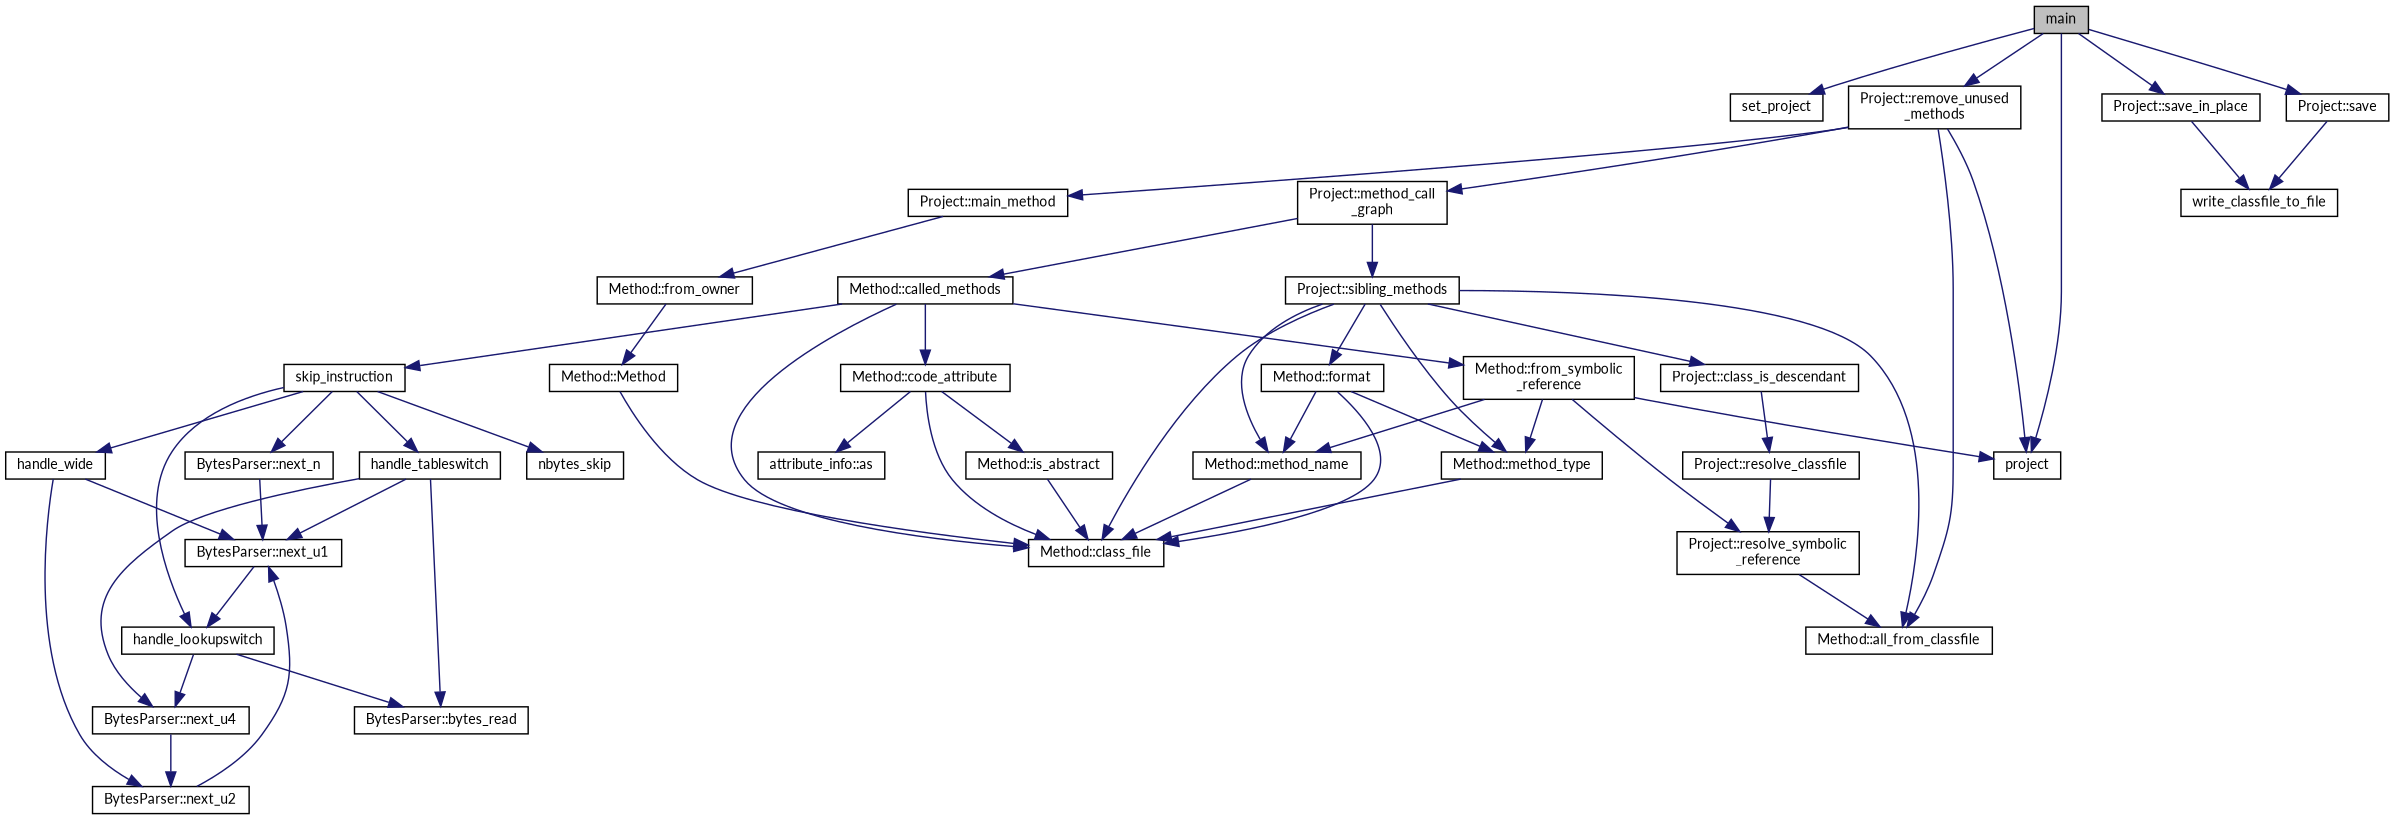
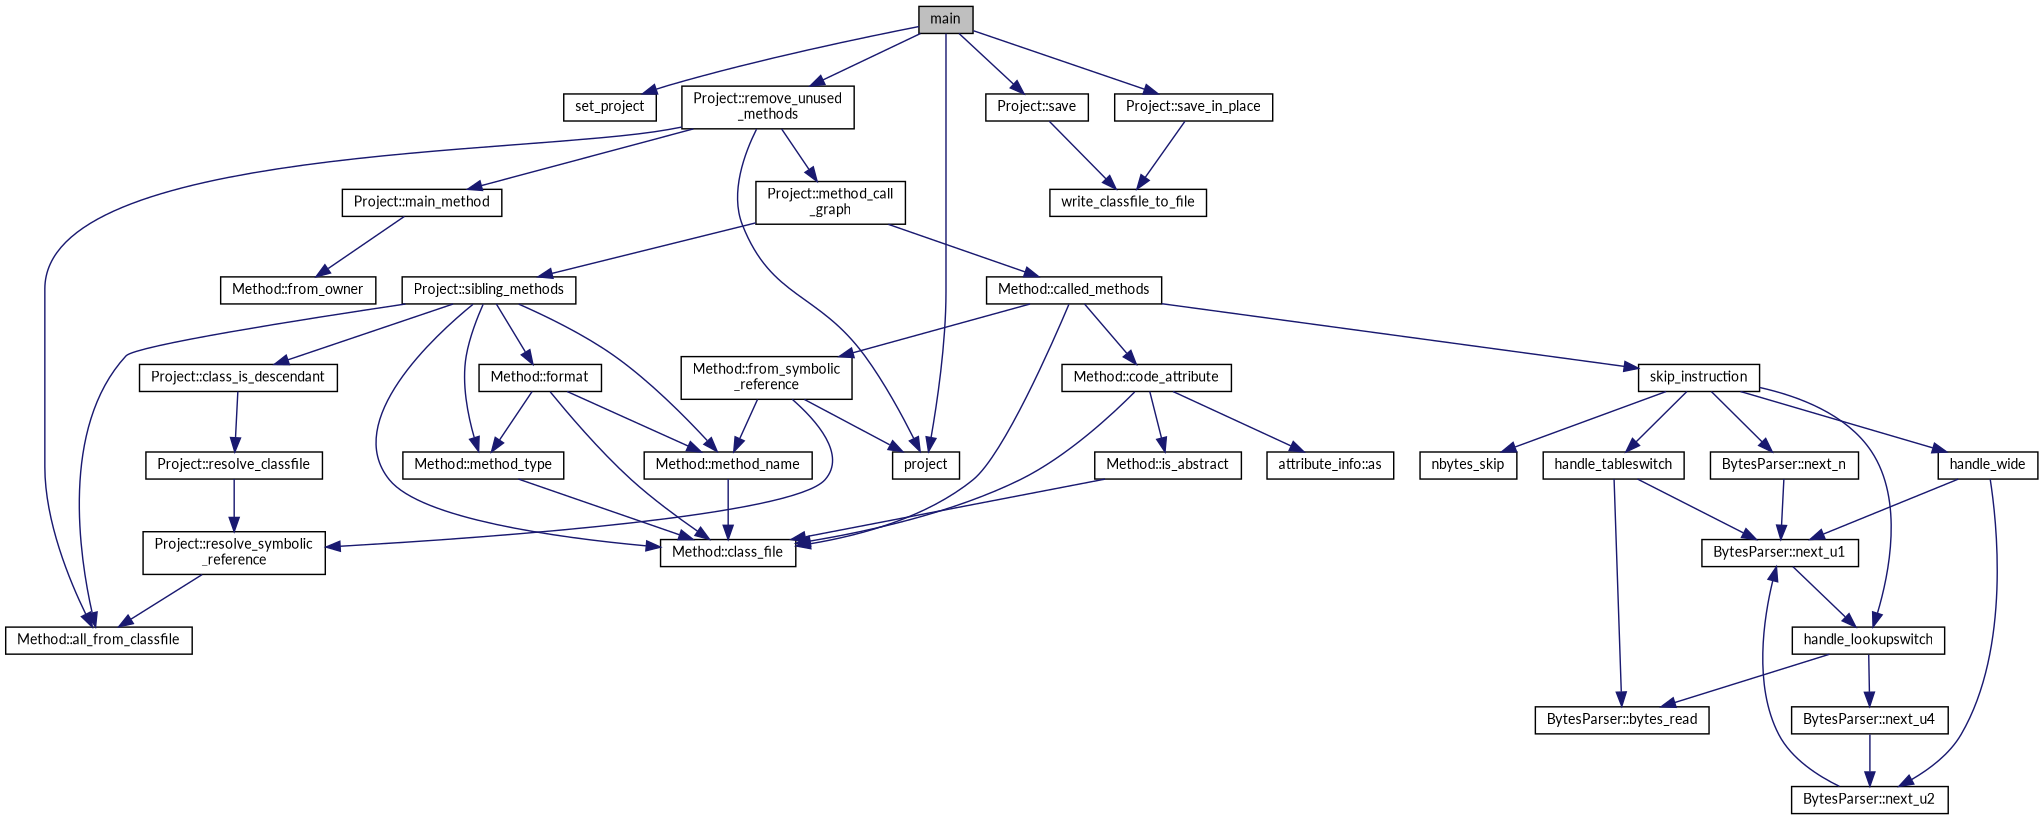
(614, 378) -> none
(1536, 419) -> none
(175, 529) -> none
